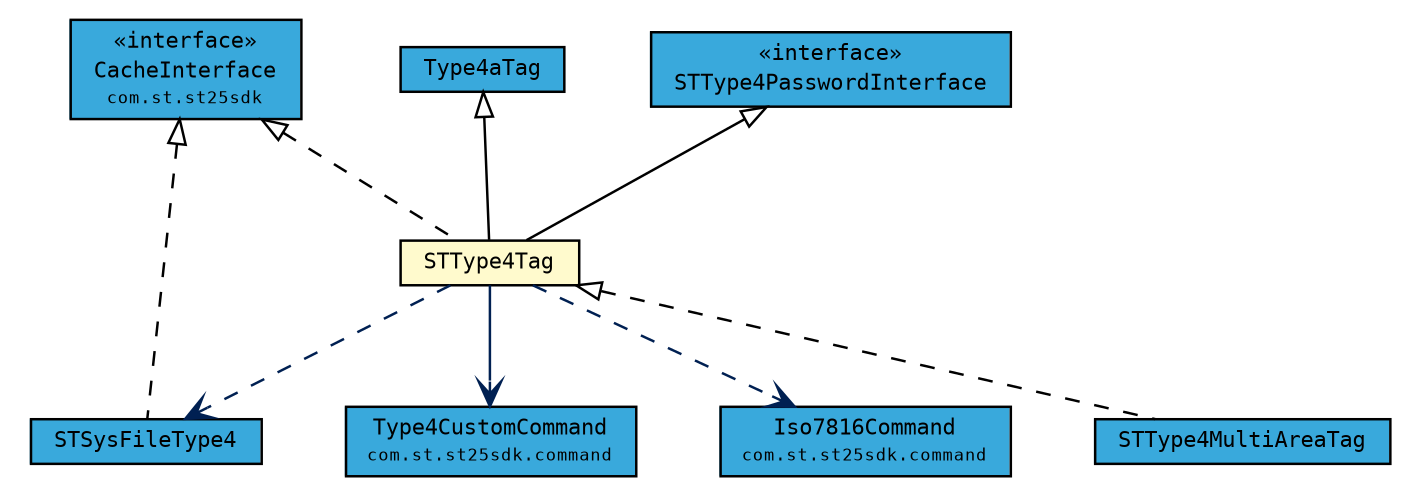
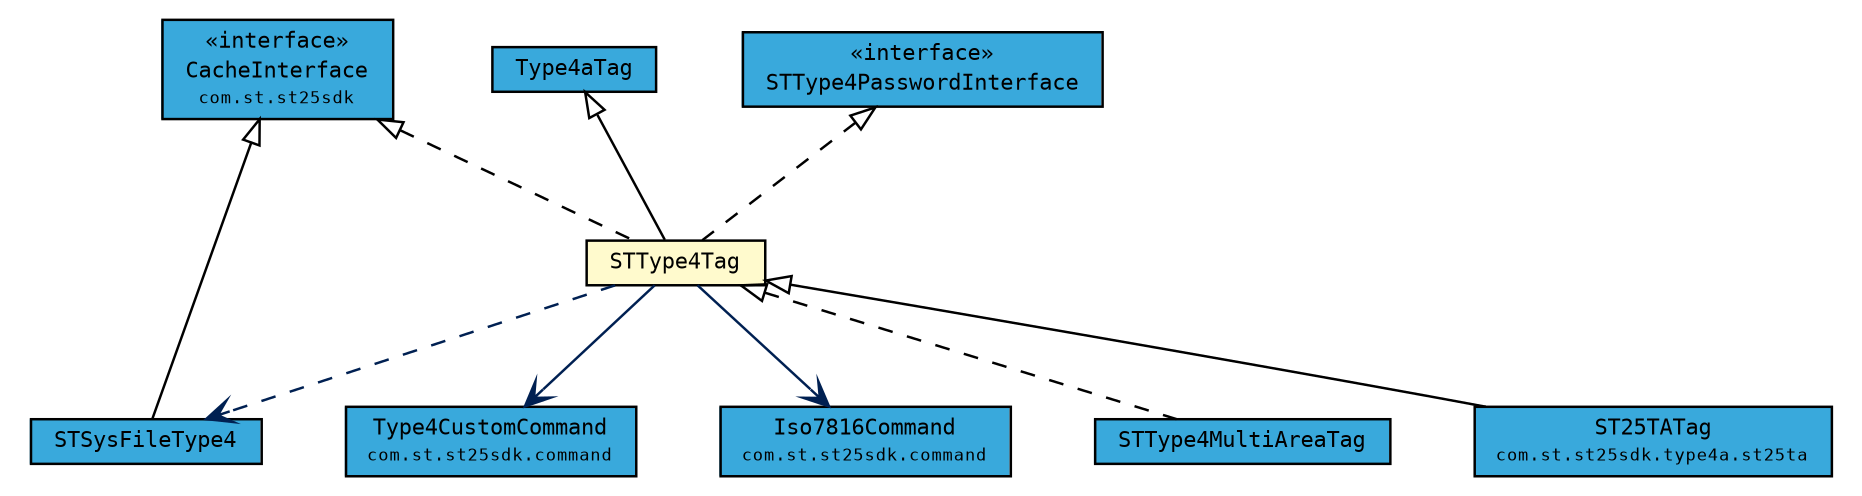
(636, 180) -> (779, 181)
(162, 281) -> (202, 281)
(652, 341) -> (754, 337)
none -> (1653, 442)
